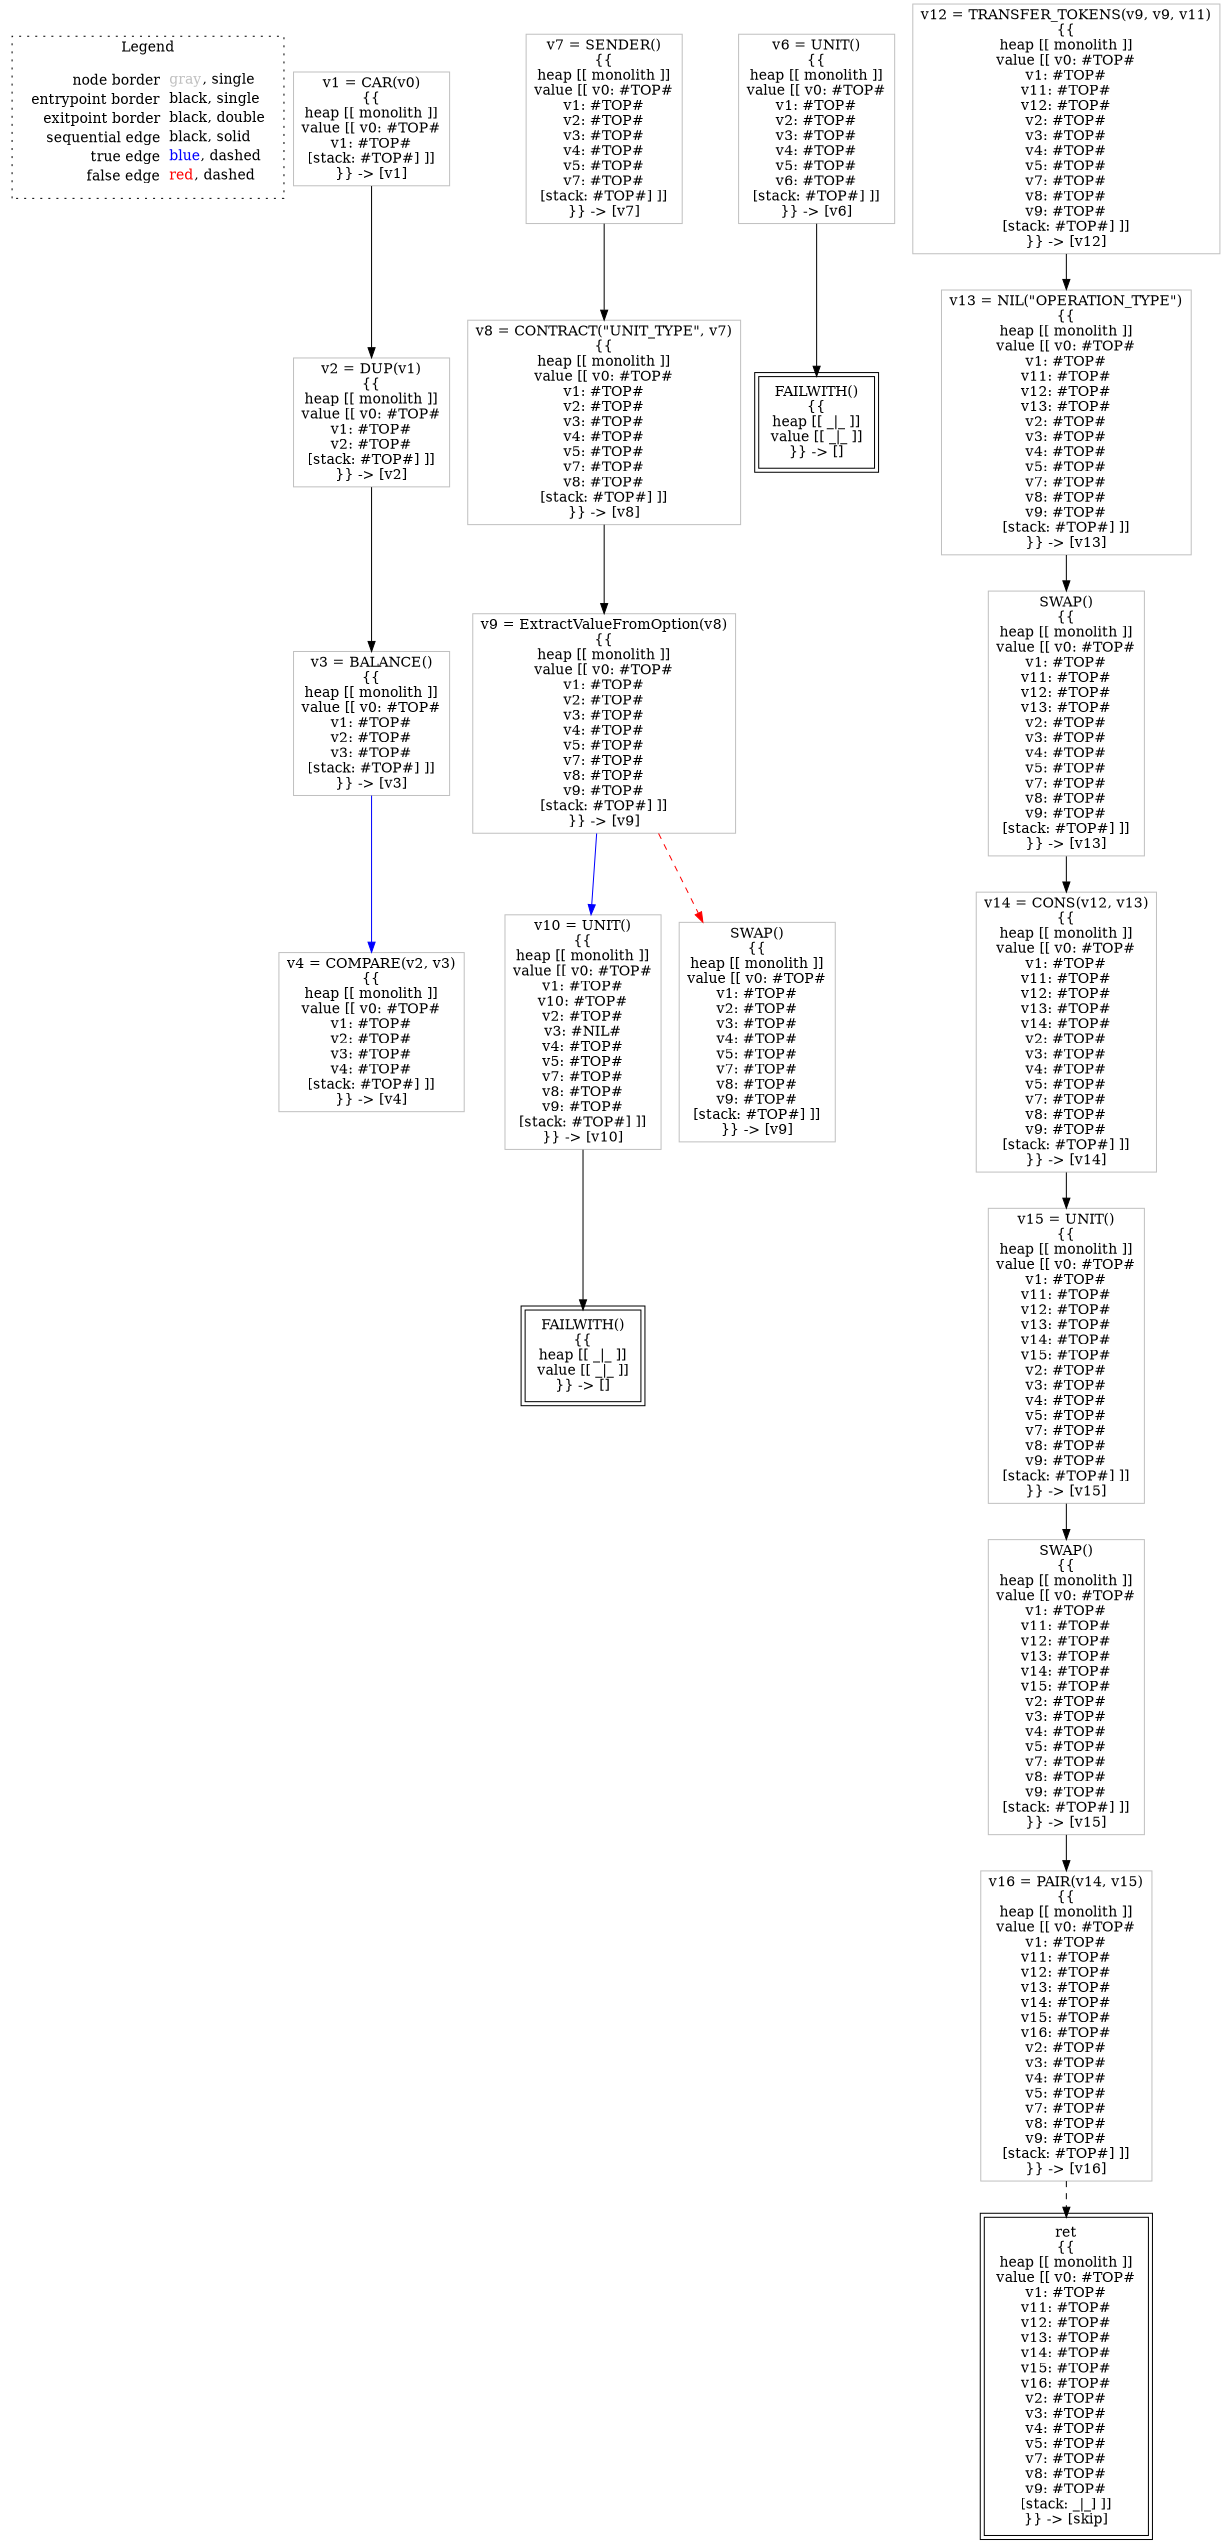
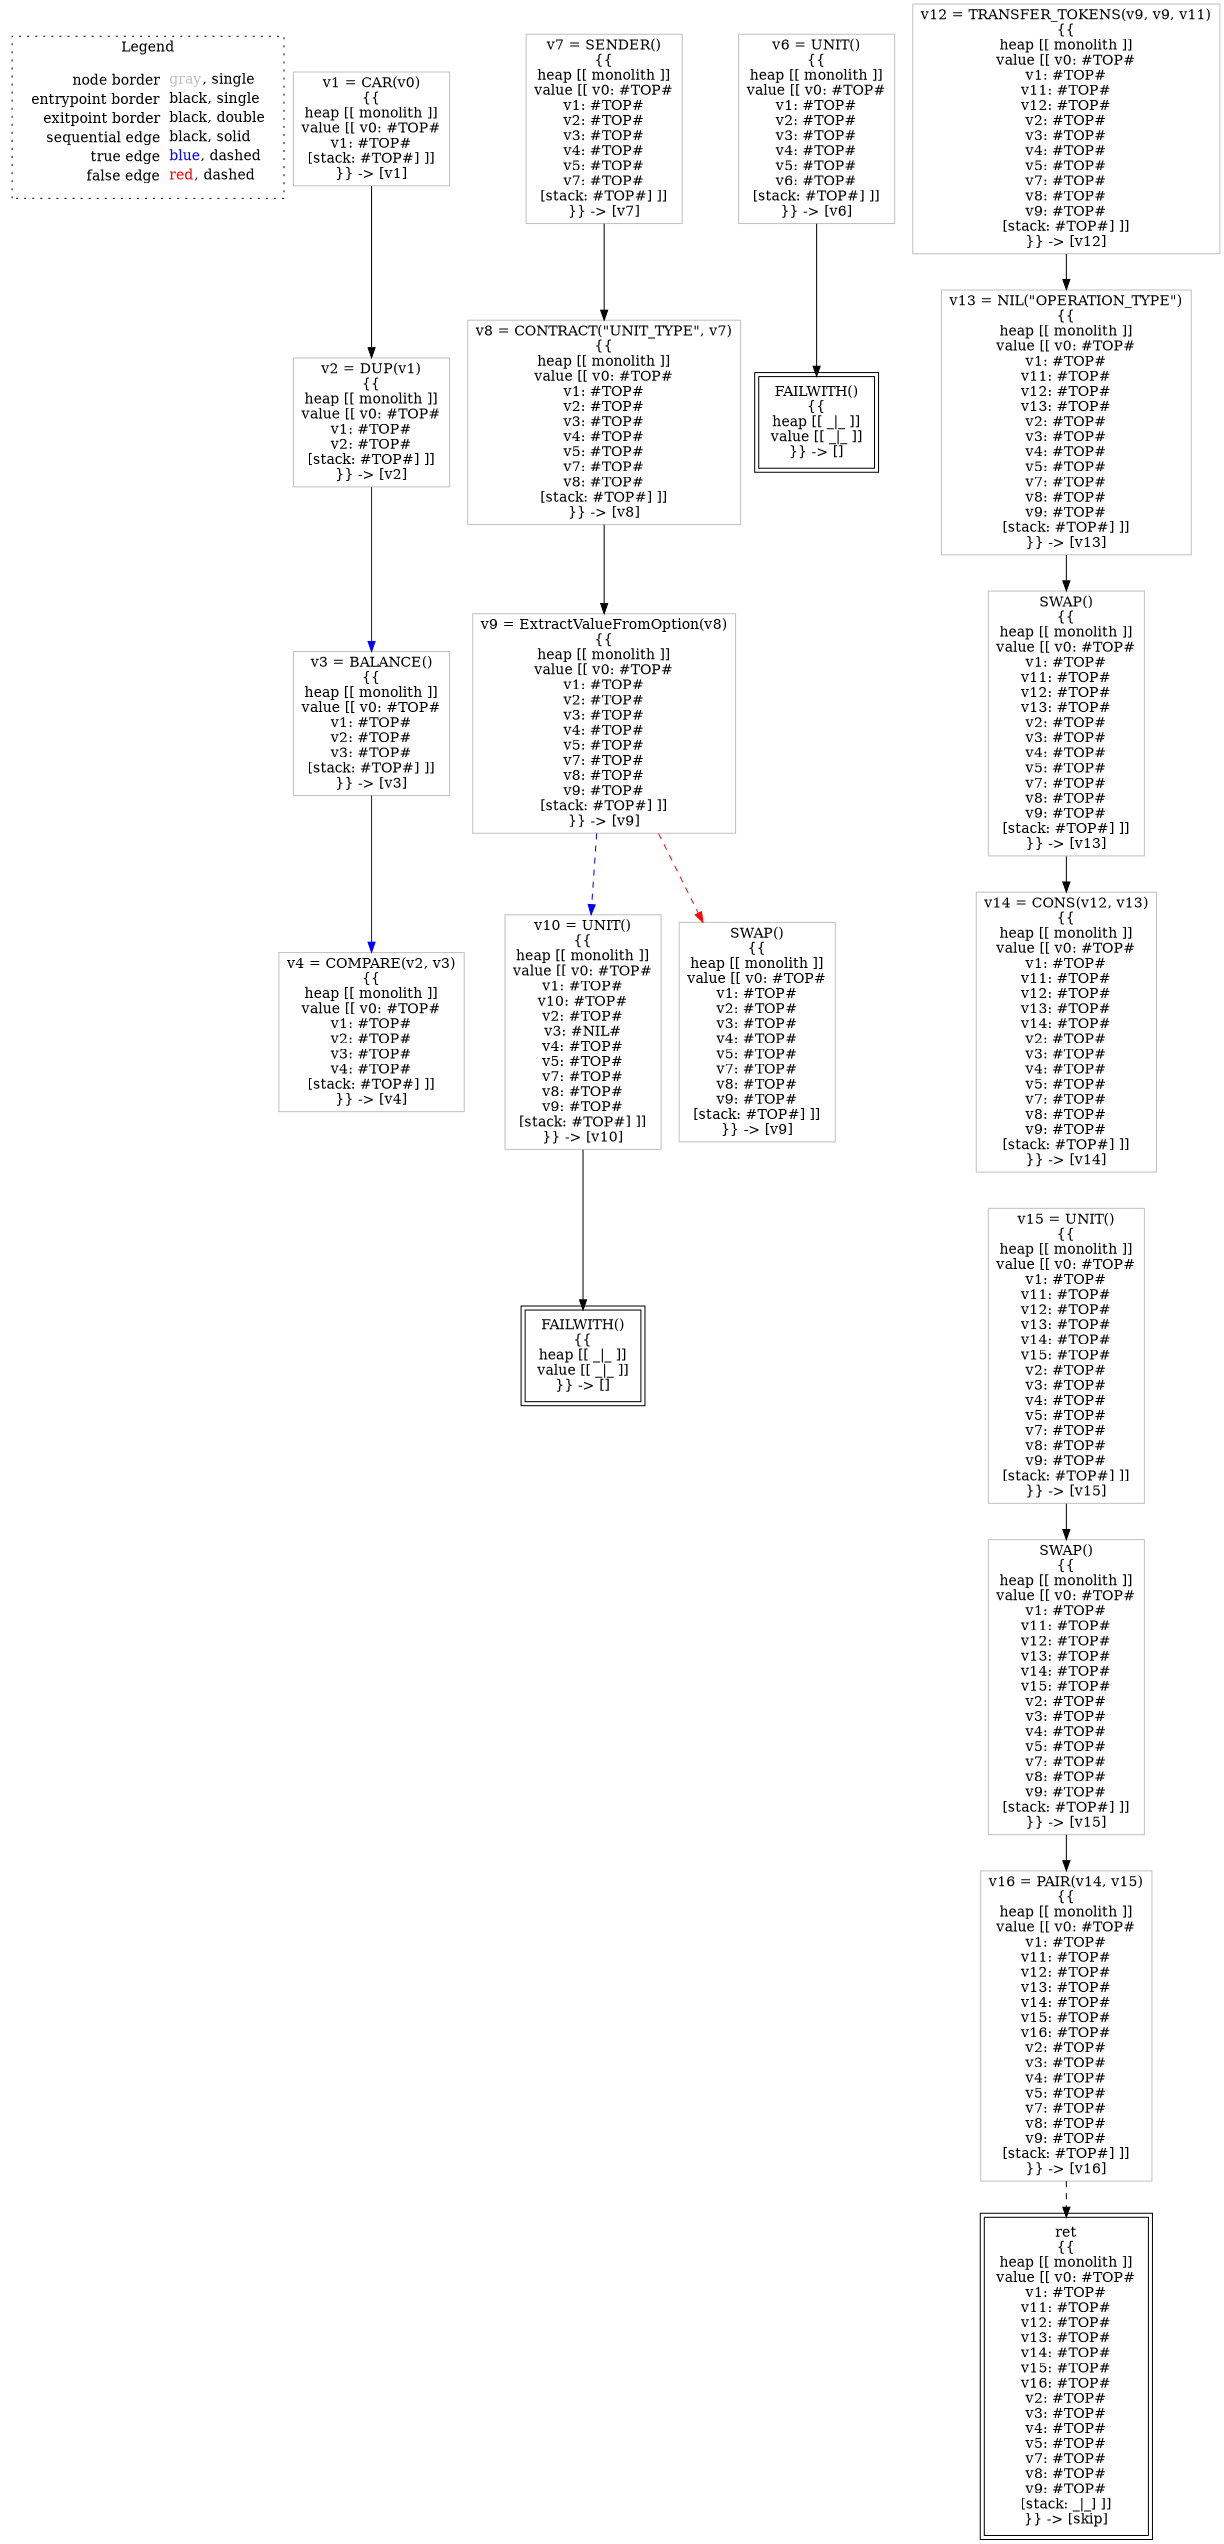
(372, 564) -> (372, 564)
(594, 869) -> (594, 869)
(1066, 1185) -> none
